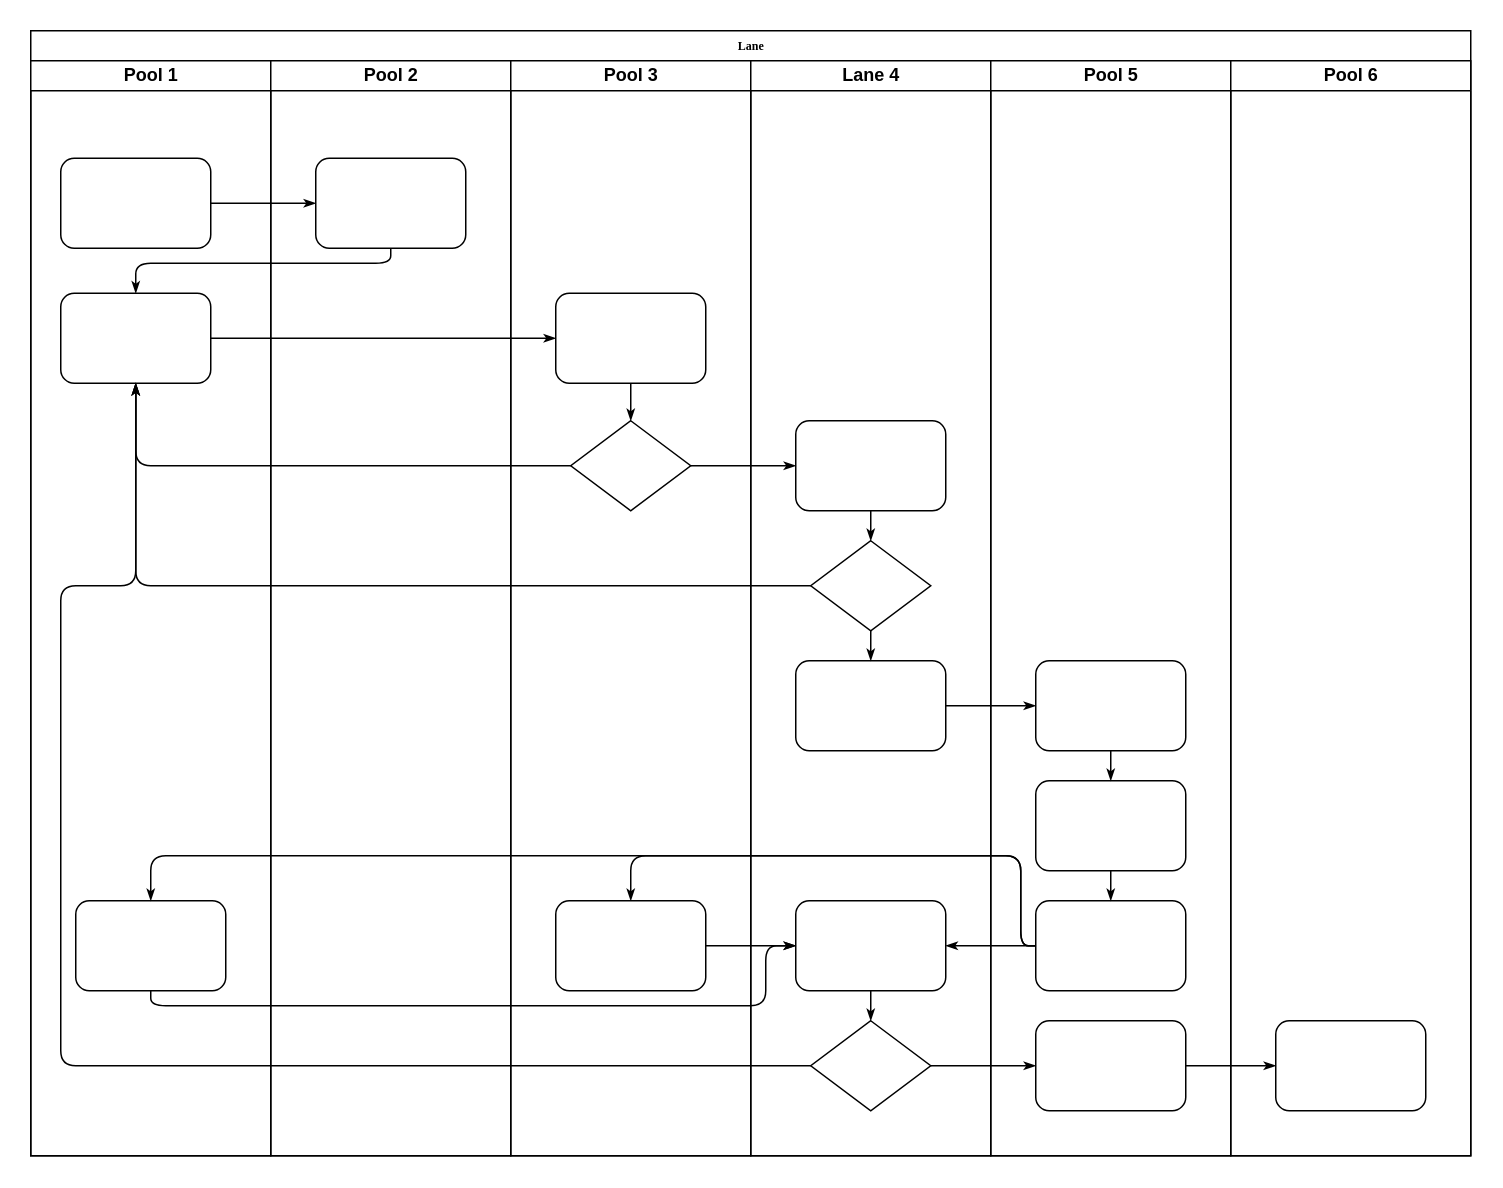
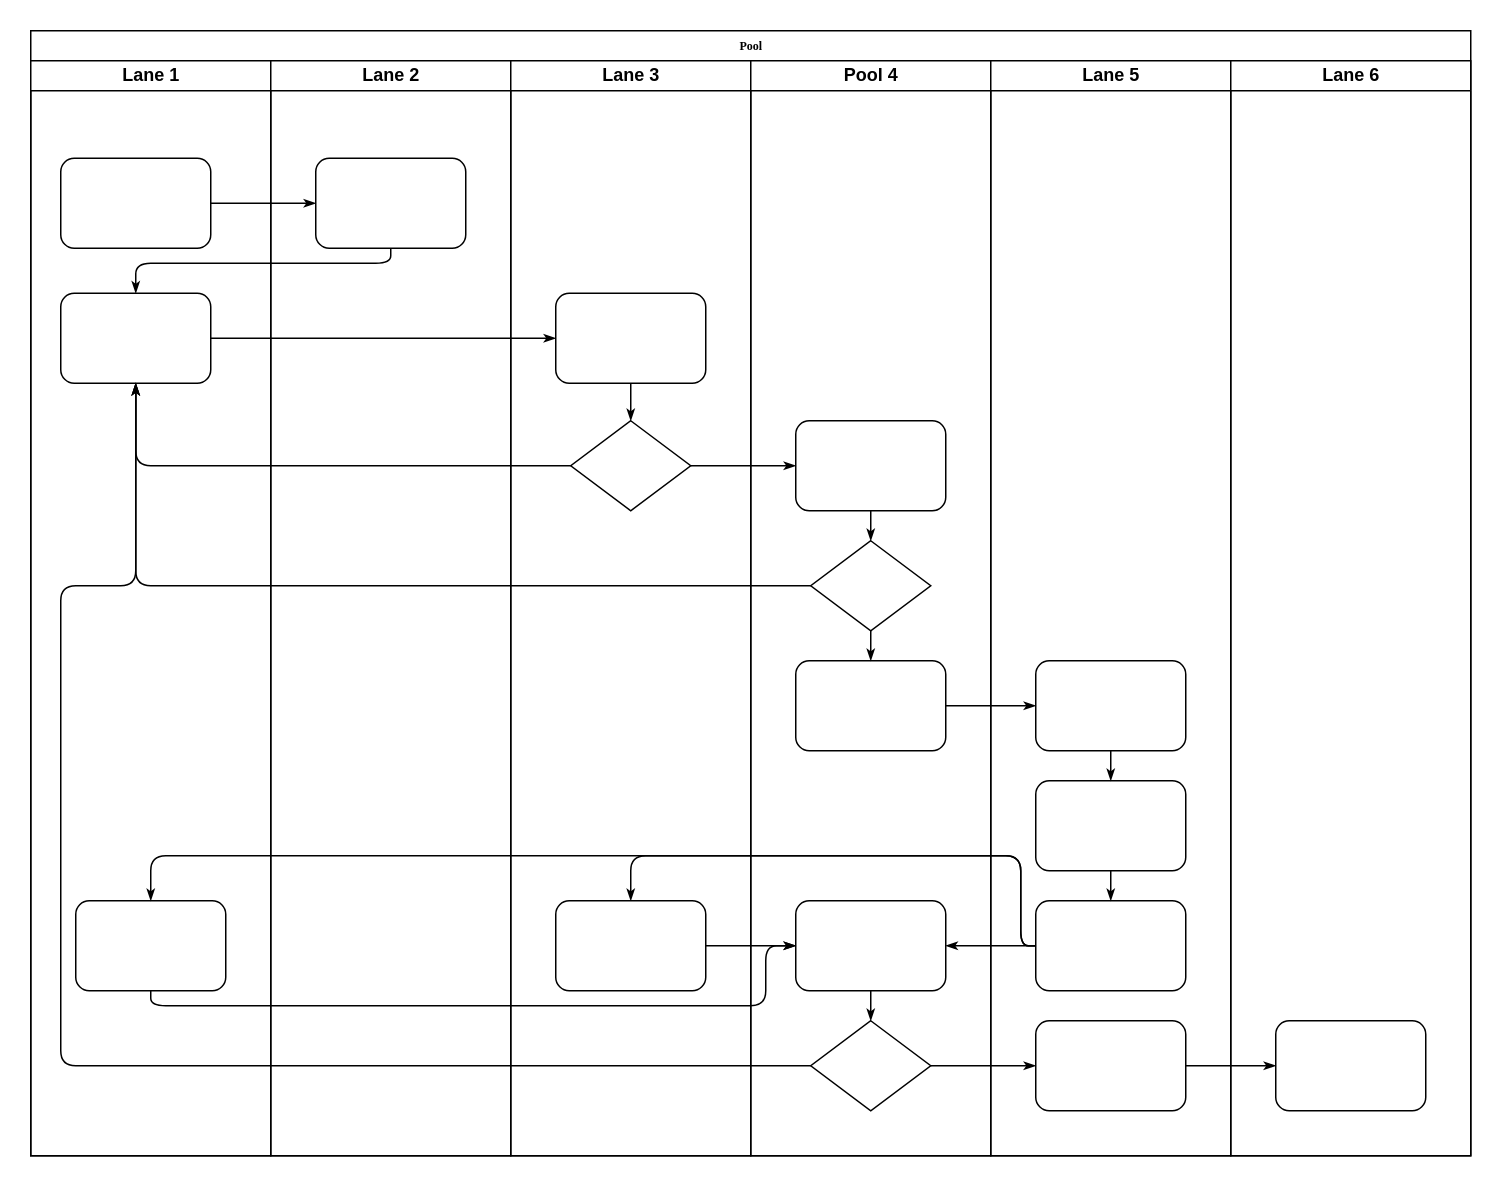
(752, 46) -> (752, 46)
(152, 76) -> (152, 76)
(392, 76) -> (392, 76)
(632, 76) -> (632, 76)
(872, 76) -> (872, 76)
(1112, 76) -> (1112, 76)
(1352, 76) -> (1352, 76)
